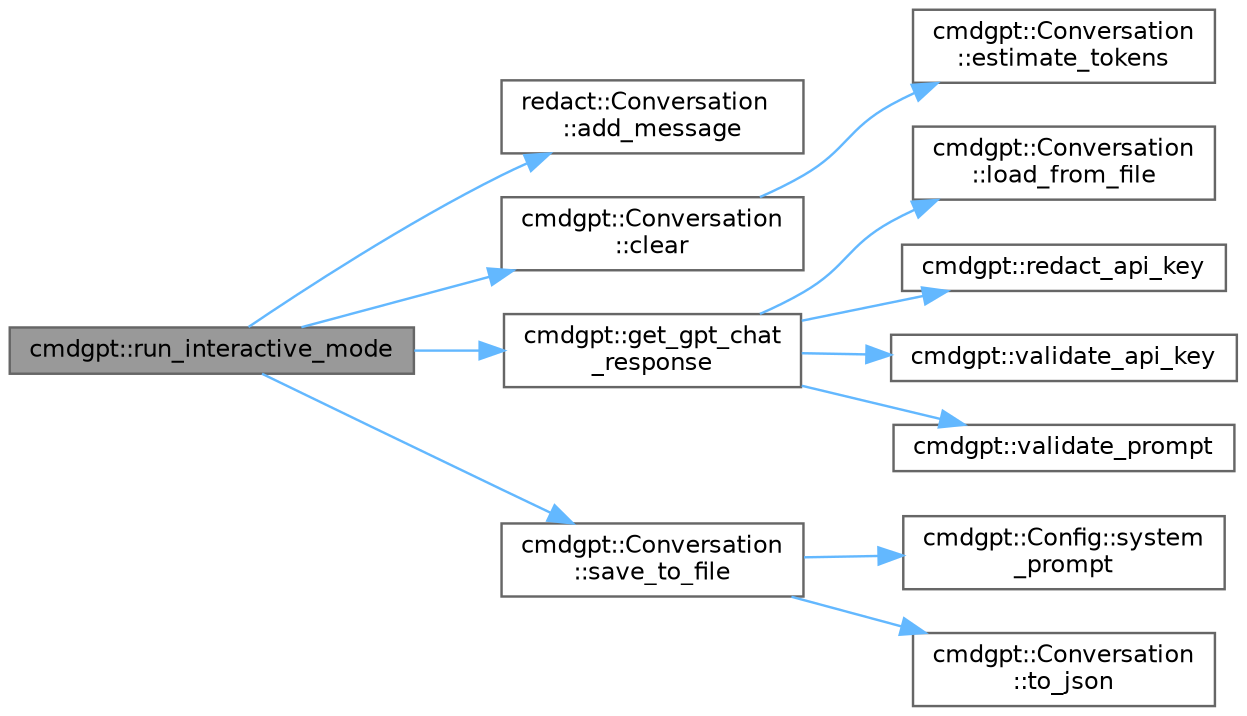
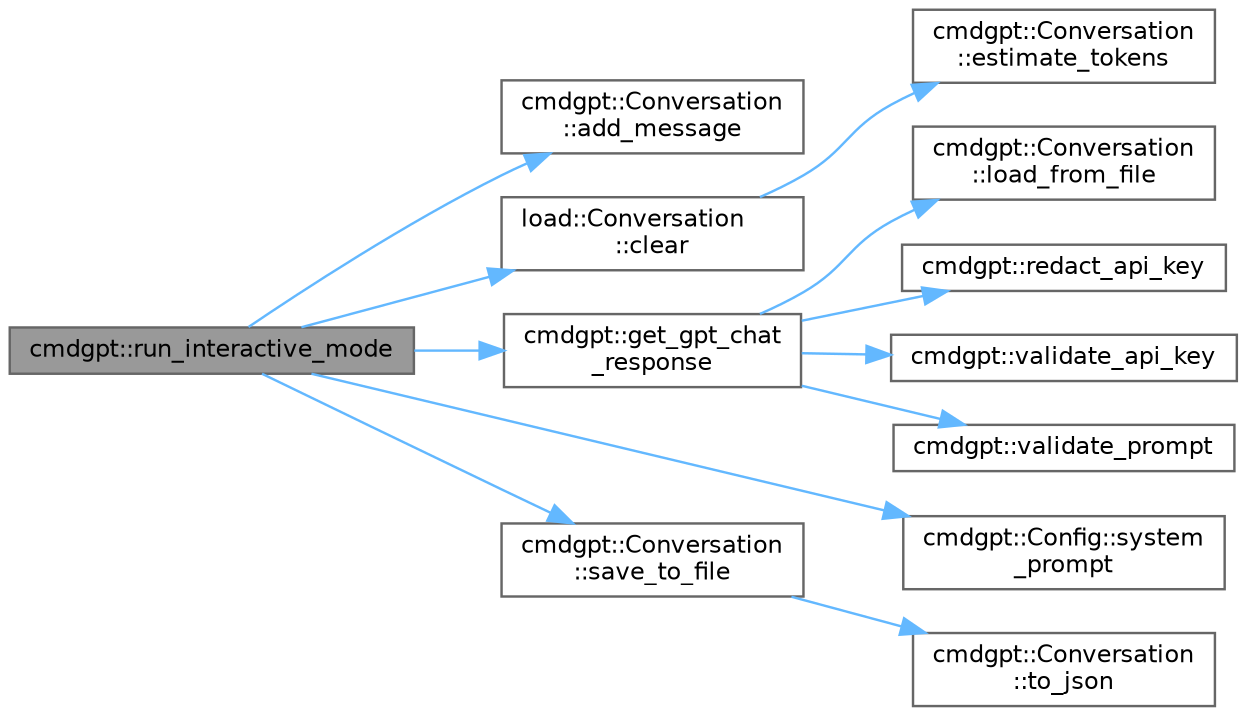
(653, 117) -> (653, 117)
(653, 234) -> (653, 234)
(841, 557) -> (598, 442)
